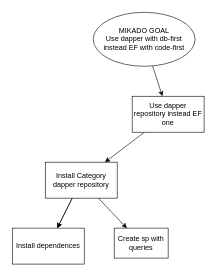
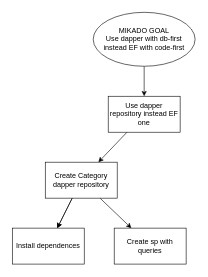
(168, 114) -> (144, 114)
(81, 180) -> (81, 180)
(141, 243) -> (150, 246)
